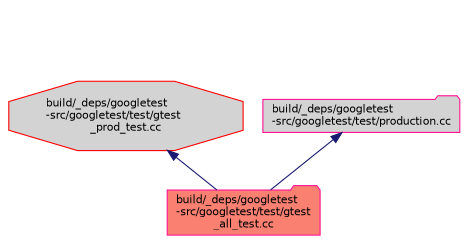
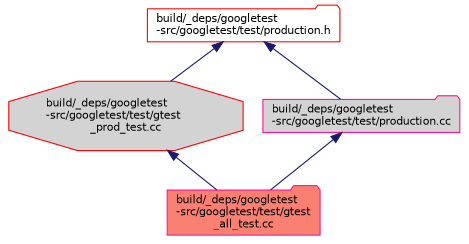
none -> (244, 25)
